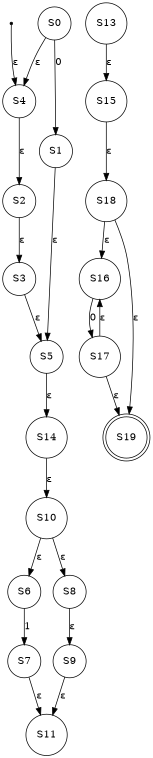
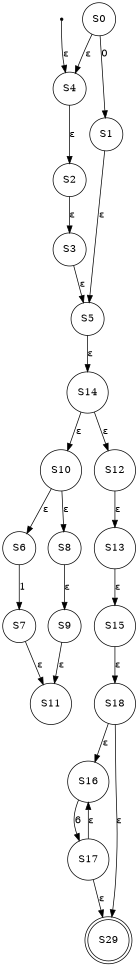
(93, 318) -> (78, 821)
(126, 437) -> (108, 940)
none -> (115, 470)
